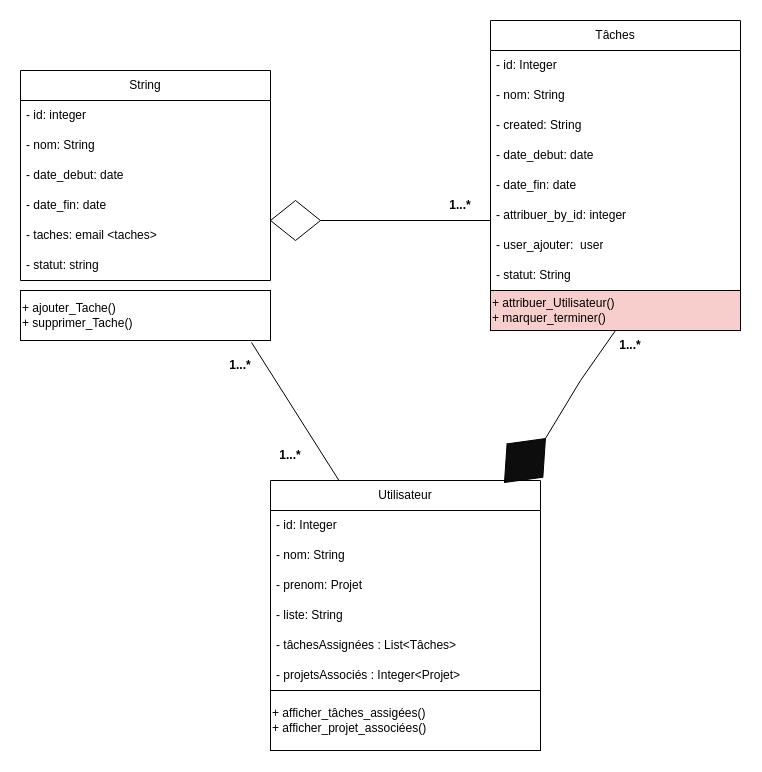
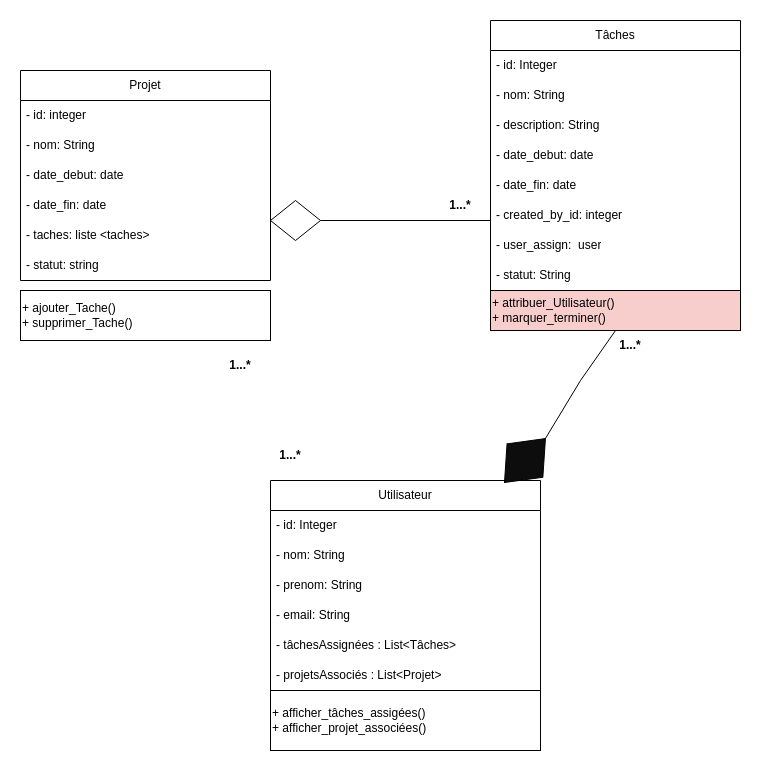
(146, 86) -> (146, 86)
(547, 126) -> (558, 126)
(575, 216) -> (569, 216)
(98, 236) -> (98, 236)
(562, 246) -> (557, 246)
(295, 412) -> none
(326, 586) -> (324, 586)
(318, 616) -> (318, 616)
(386, 676) -> (375, 676)
